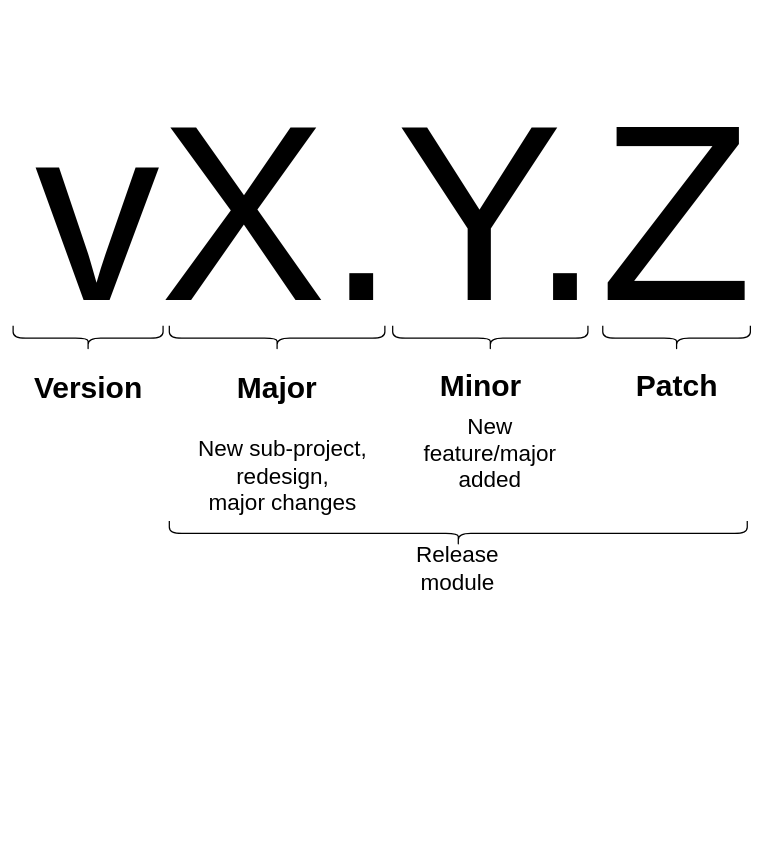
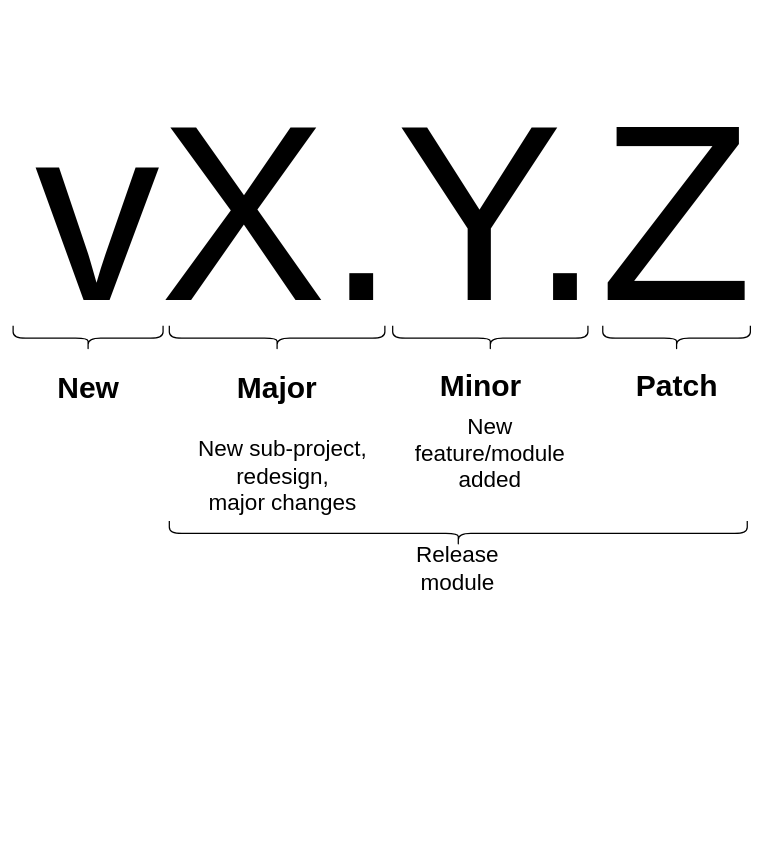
(89, 388) -> (89, 388)
(491, 454) -> (491, 454)
